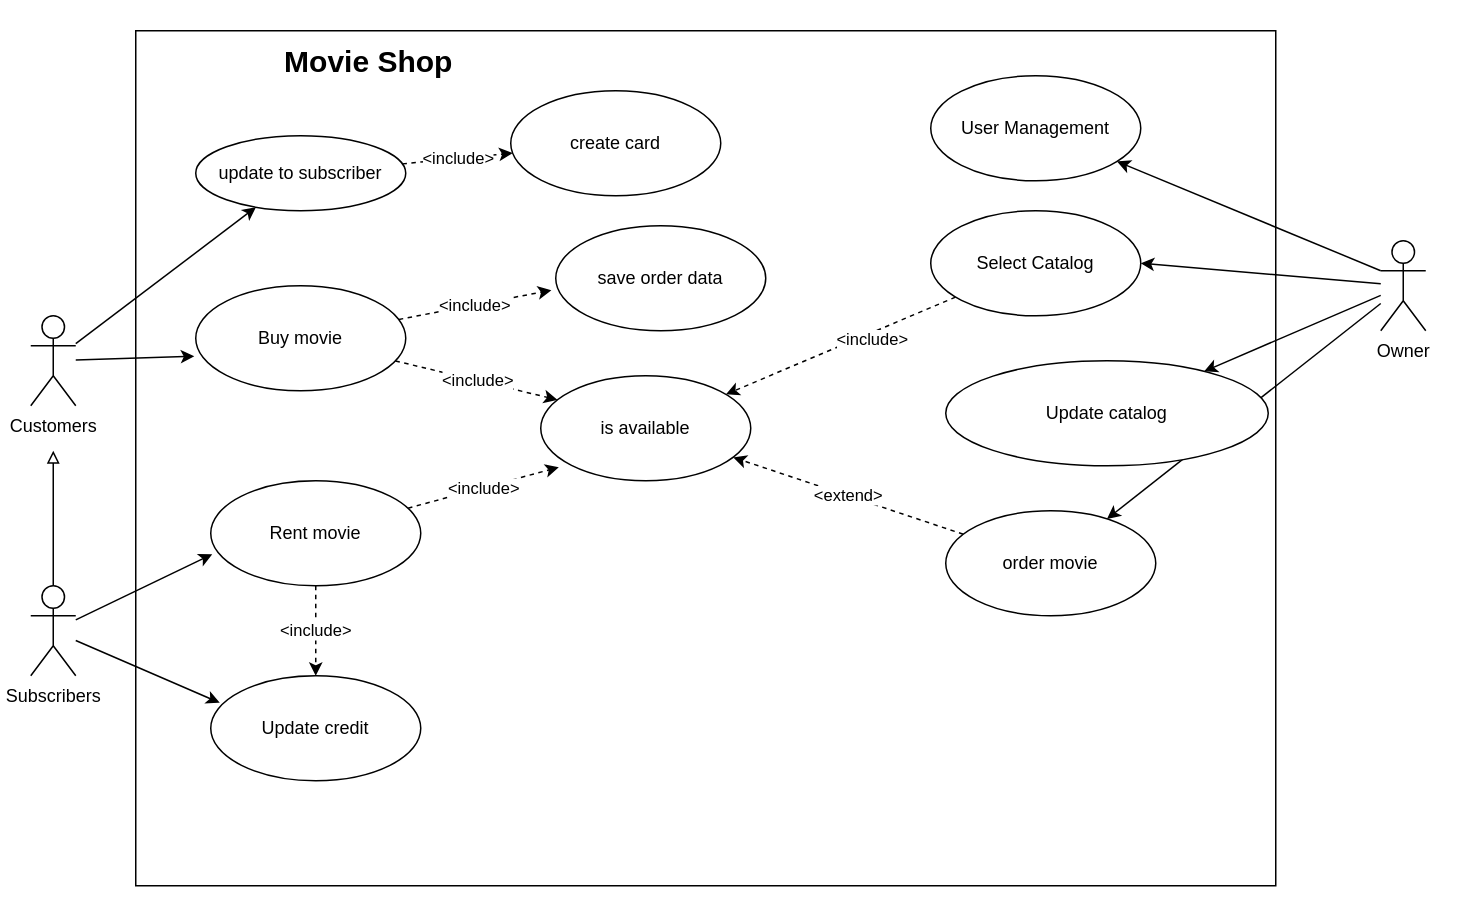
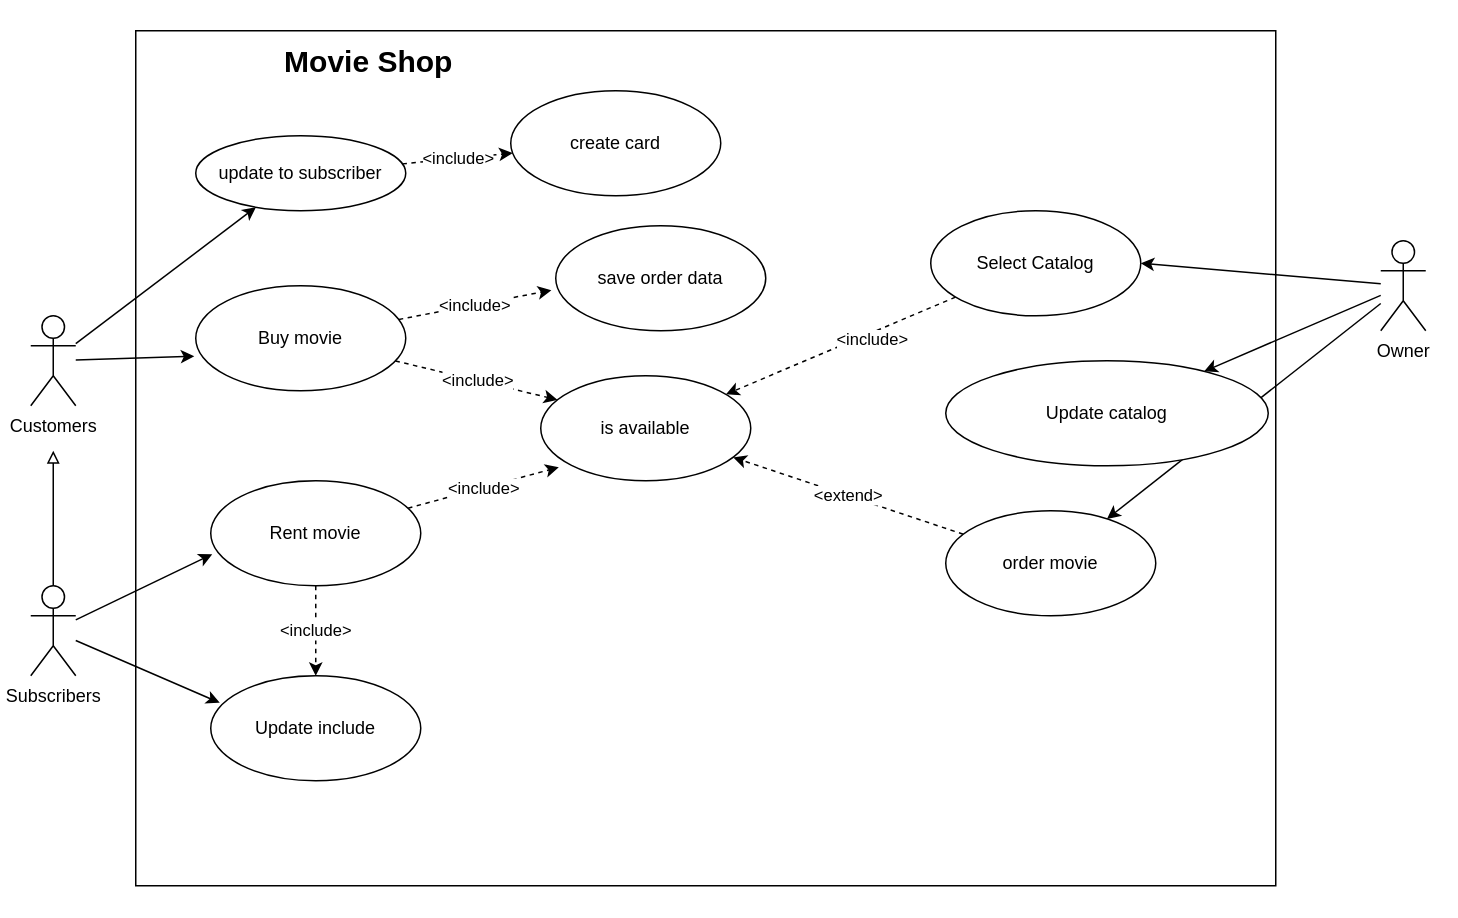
(1036, 128) -> none
(1253, 218) -> none
(316, 728) -> (316, 728)
